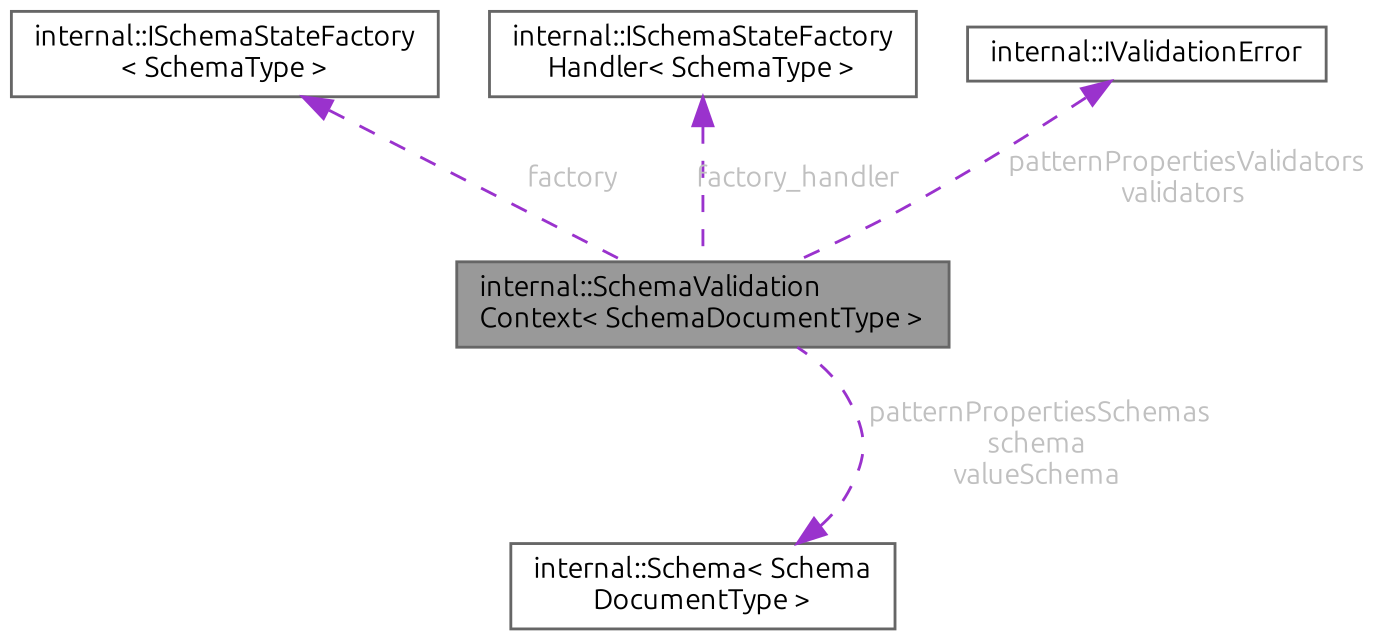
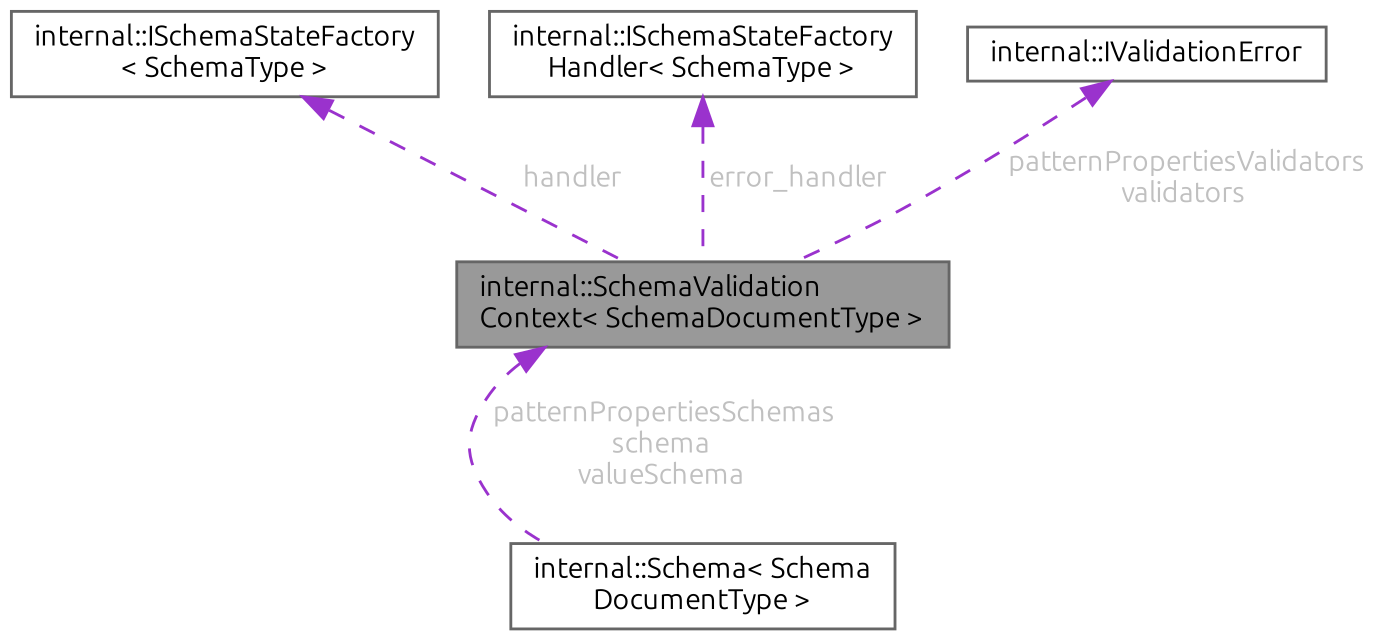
(569, 179) -> (569, 179)
(795, 179) -> (795, 179)
(861, 431) -> (471, 460)
